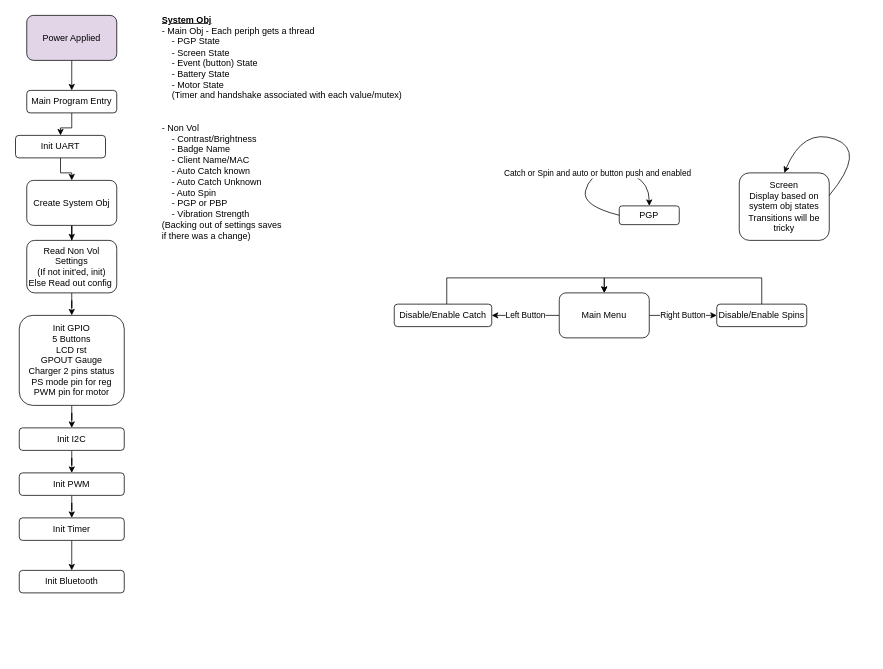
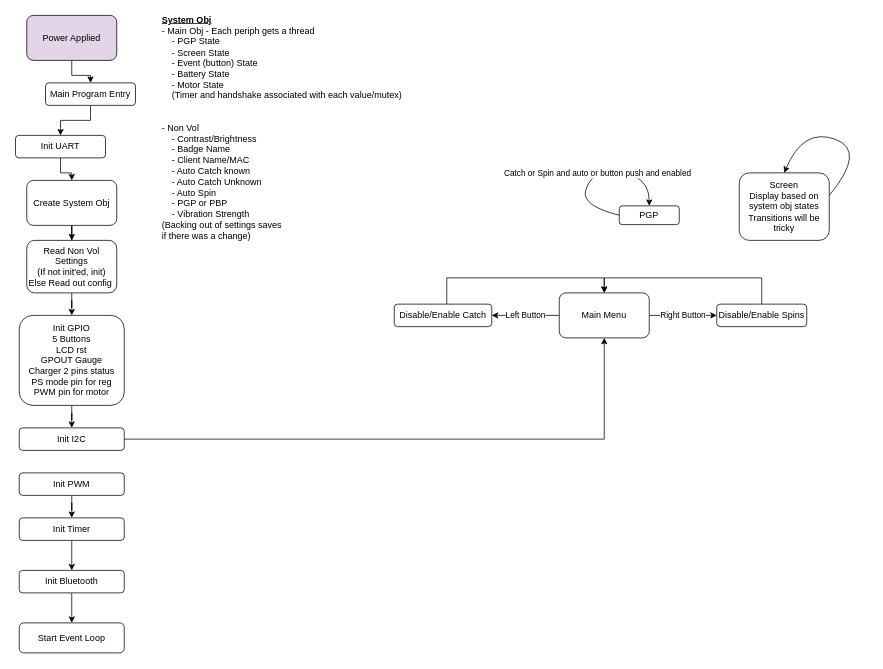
(72, 102) -> (90, 94)
(72, 464) -> (604, 392)
none -> (72, 605)
none -> (72, 638)
